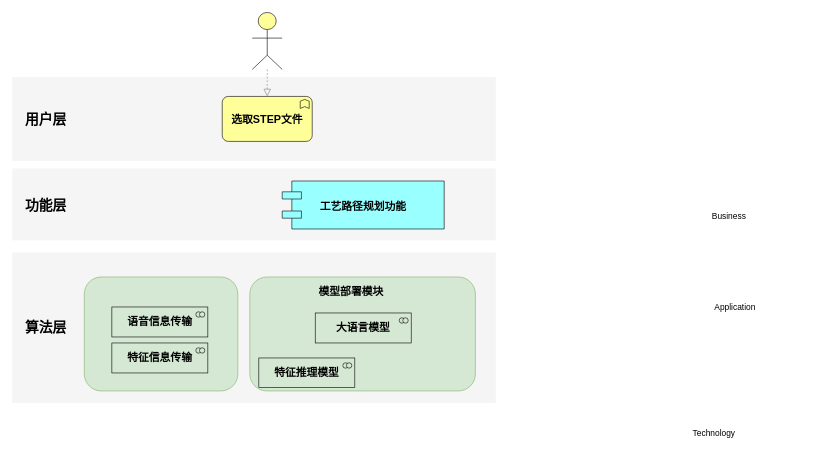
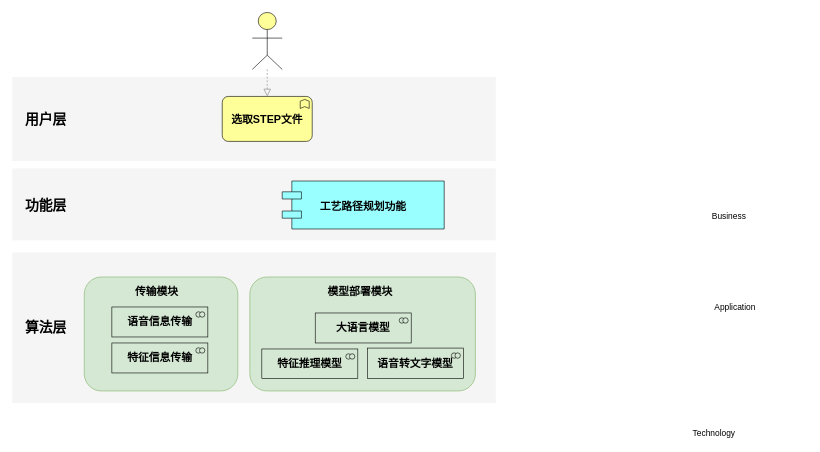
none -> (157, 292)
(351, 292) -> (360, 292)
none -> (416, 363)
(307, 373) -> (310, 364)
